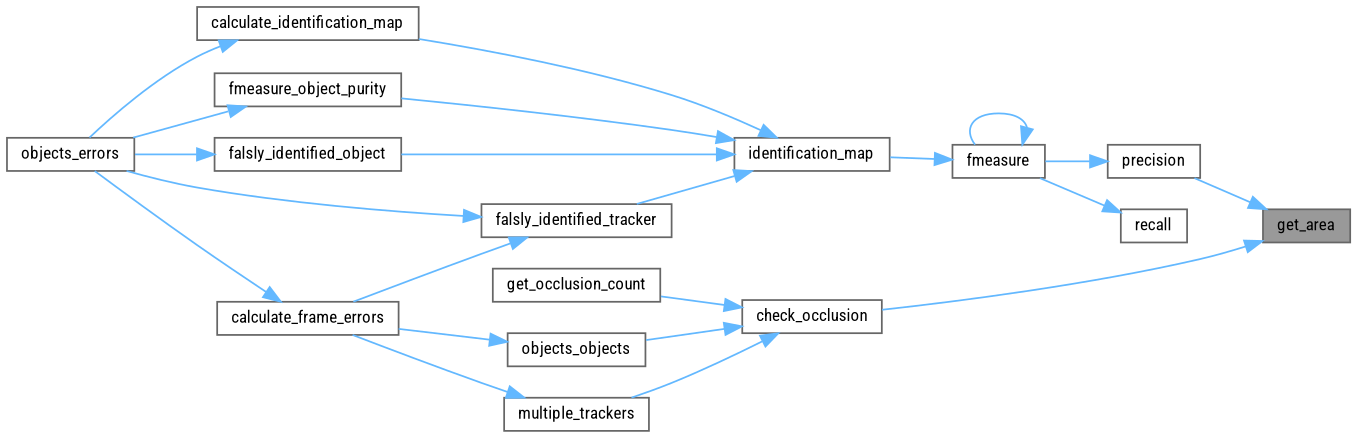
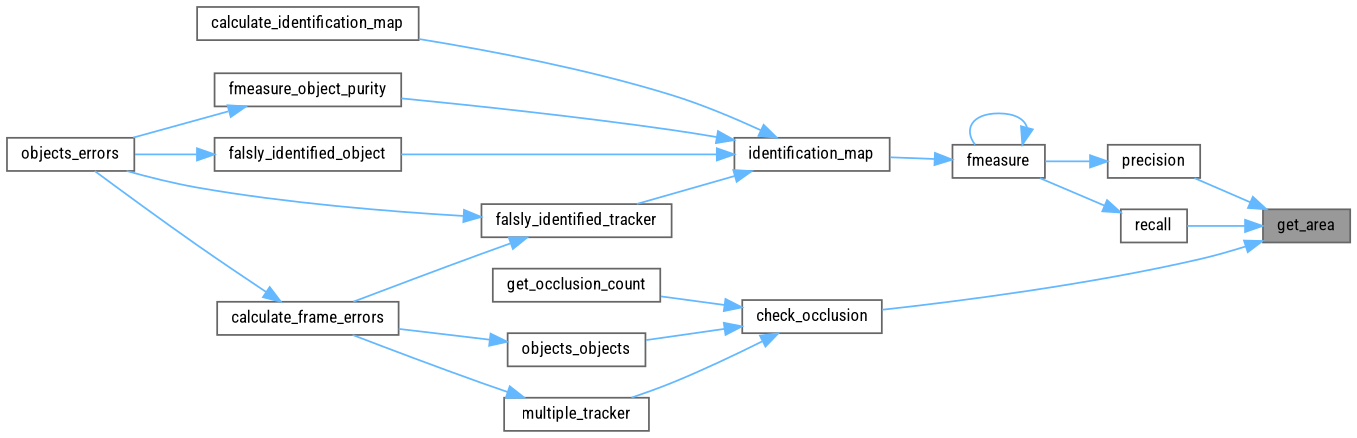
(151, 86) -> none
none -> (1216, 226)
(577, 414) -> (577, 414)
